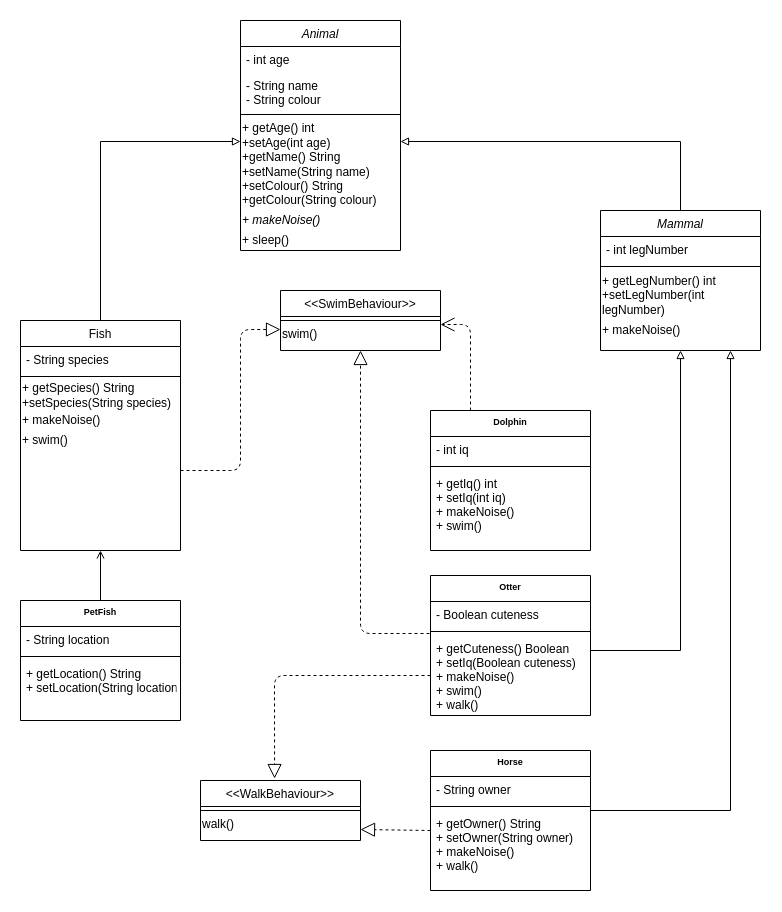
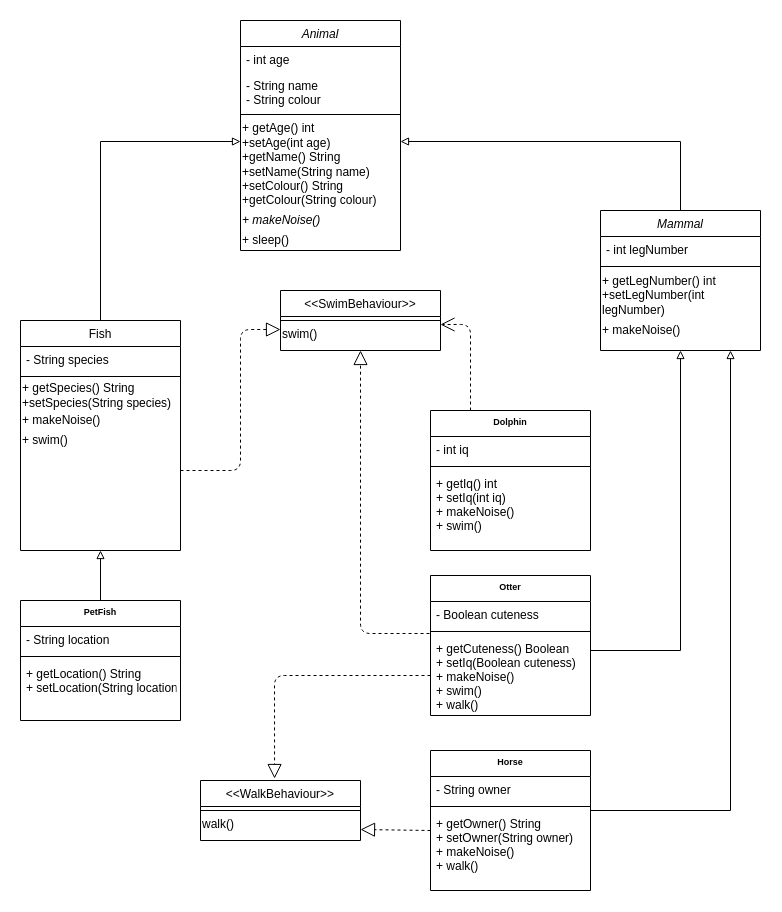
(101, 557) -> (101, 560)
